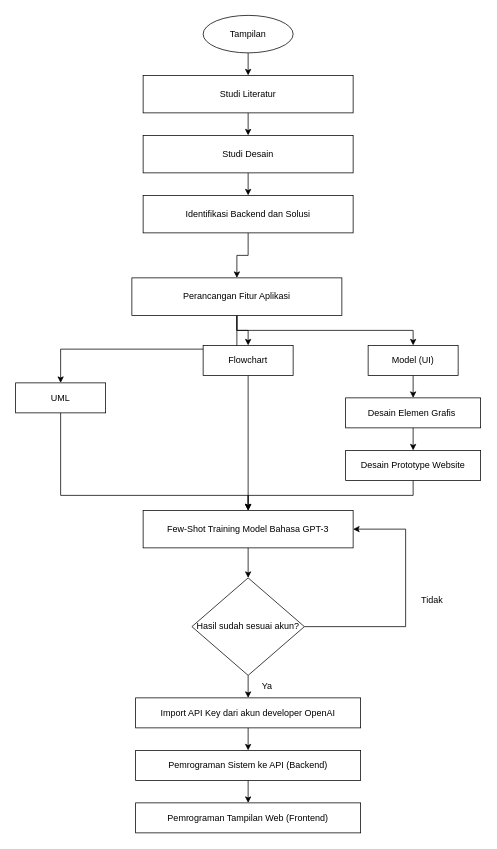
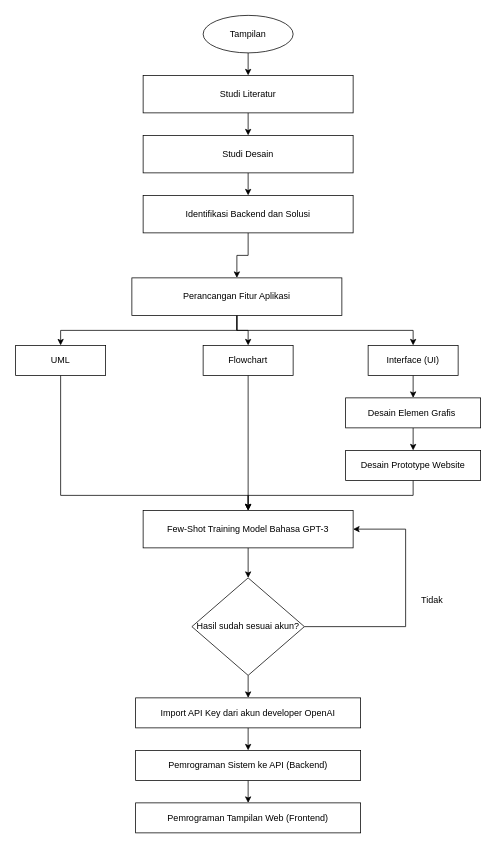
(413, 360) -> (413, 360)
(60, 398) -> (60, 360)
(267, 687) -> none
